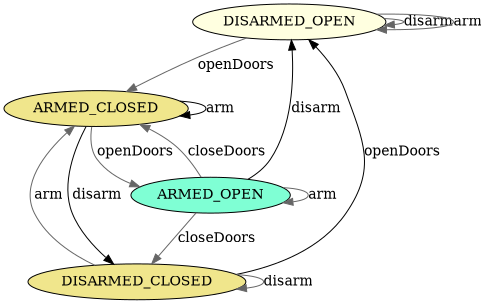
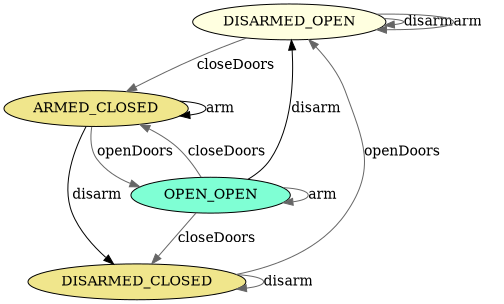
(236, 65) -> (236, 65)
(359, 190) -> (359, 190)
(211, 195) -> (211, 195)
(33, 208) -> none
